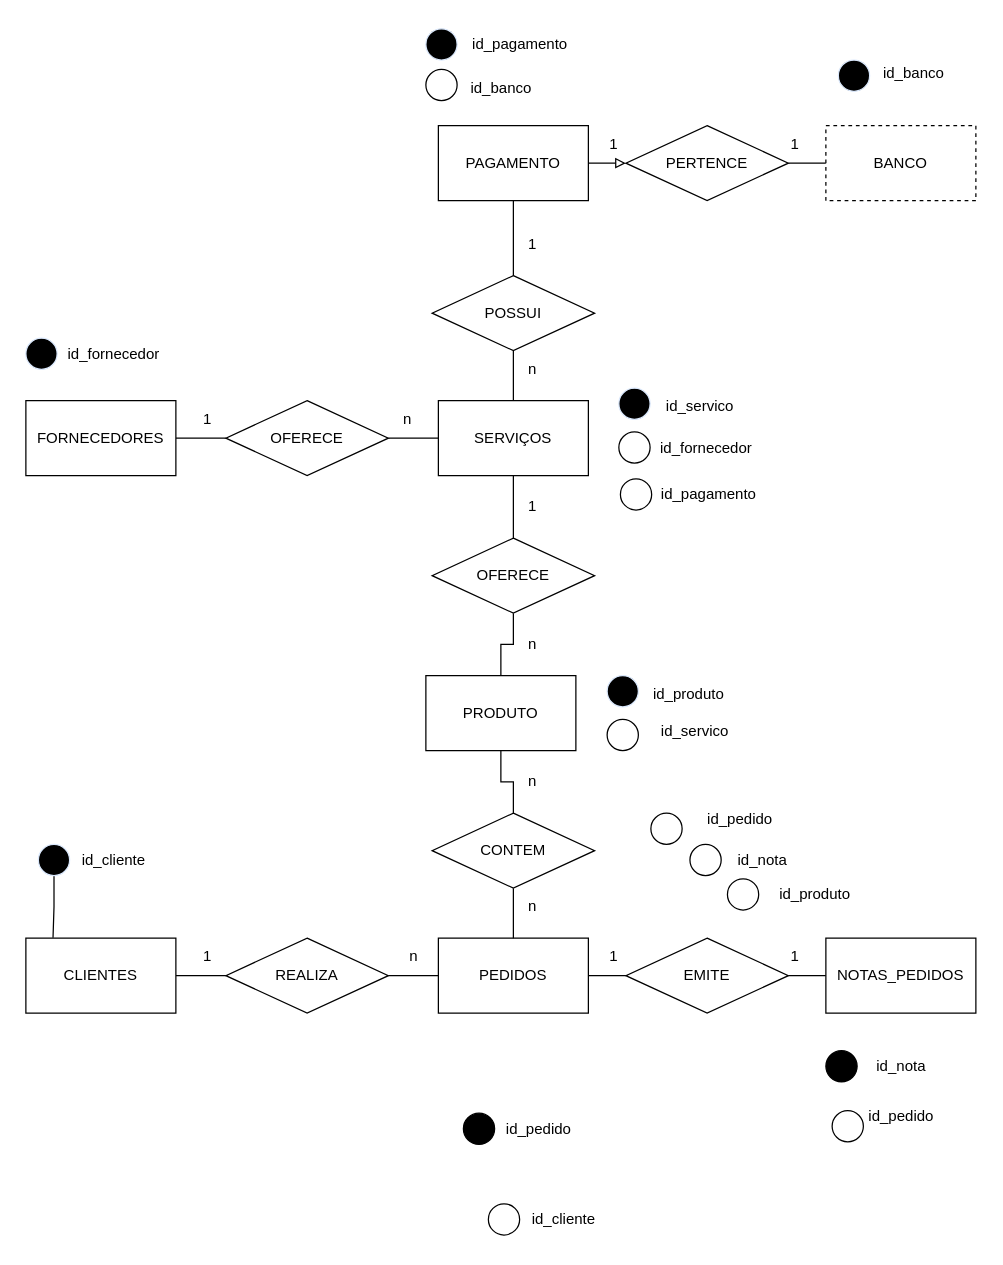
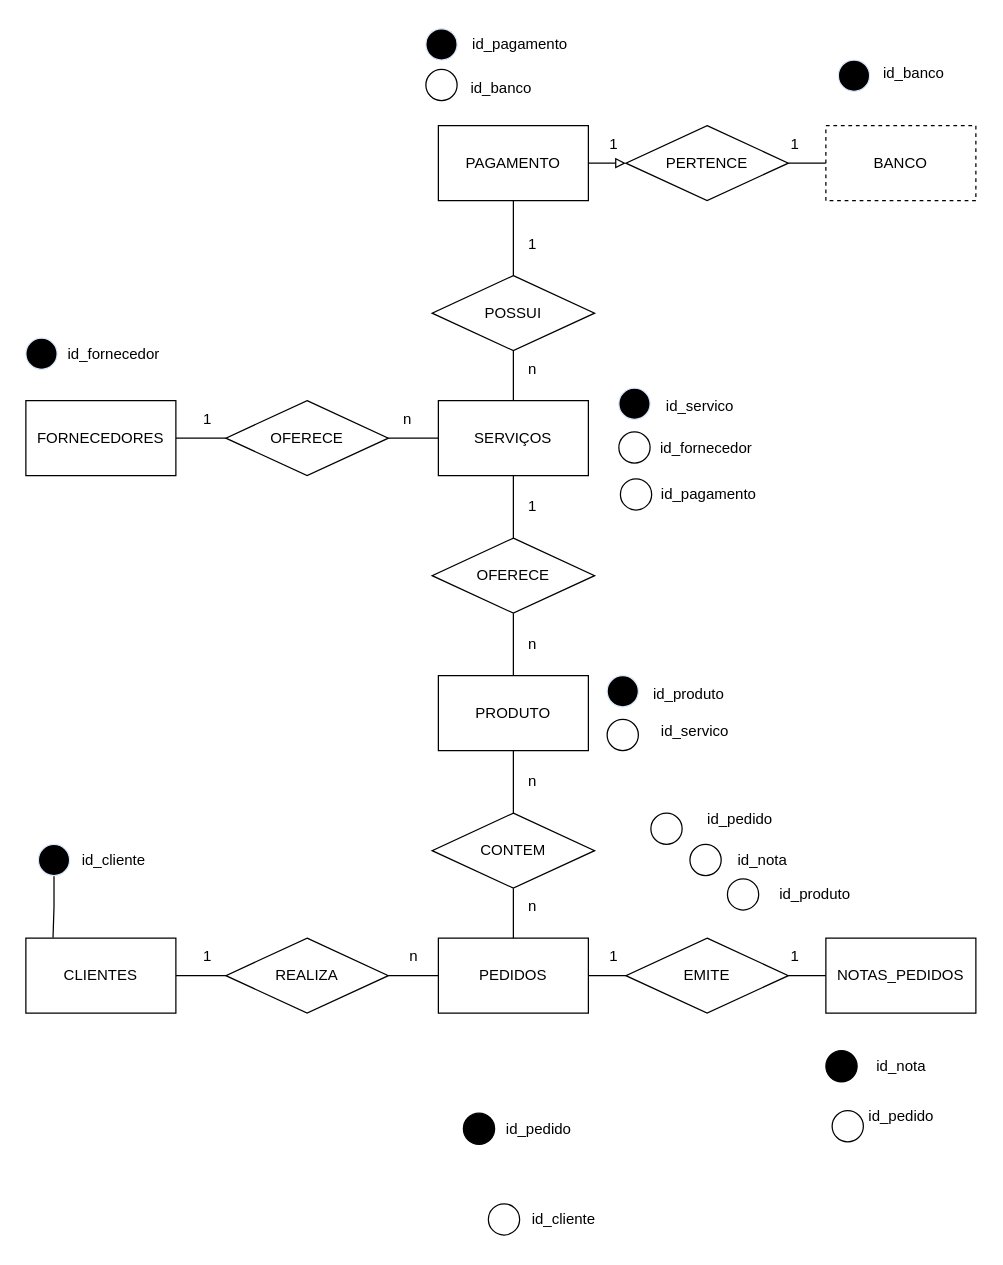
(501, 713) -> (513, 713)
